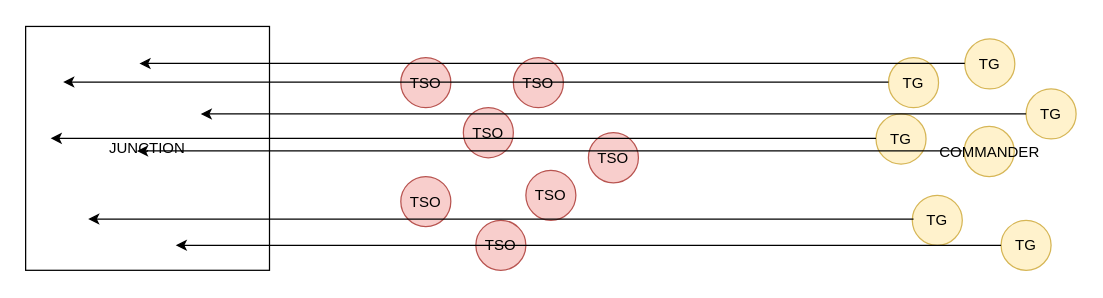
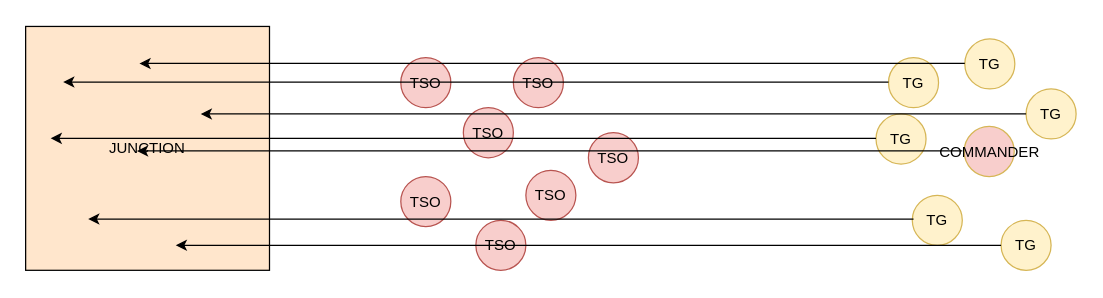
(148, 148) -> (148, 148)
(989, 151) -> (989, 151)
